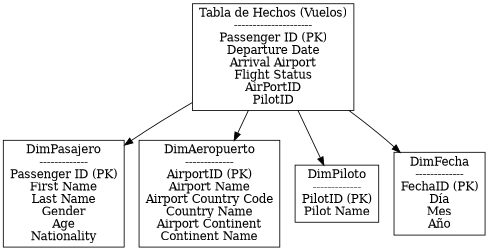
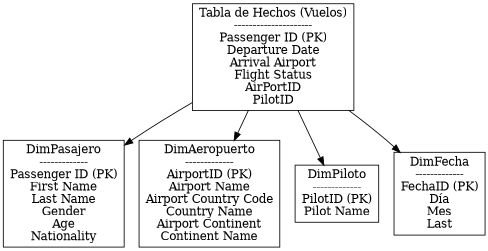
(440, 194) -> (440, 194)
